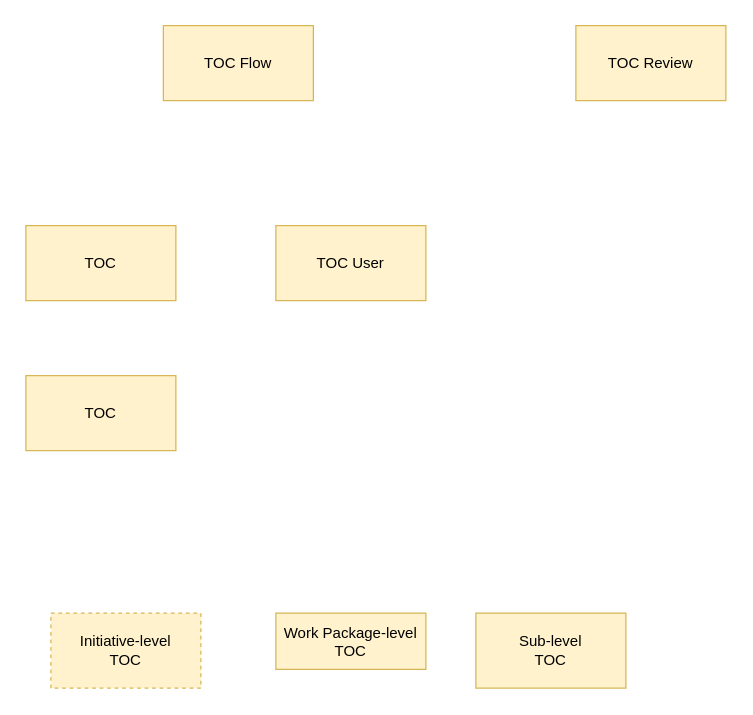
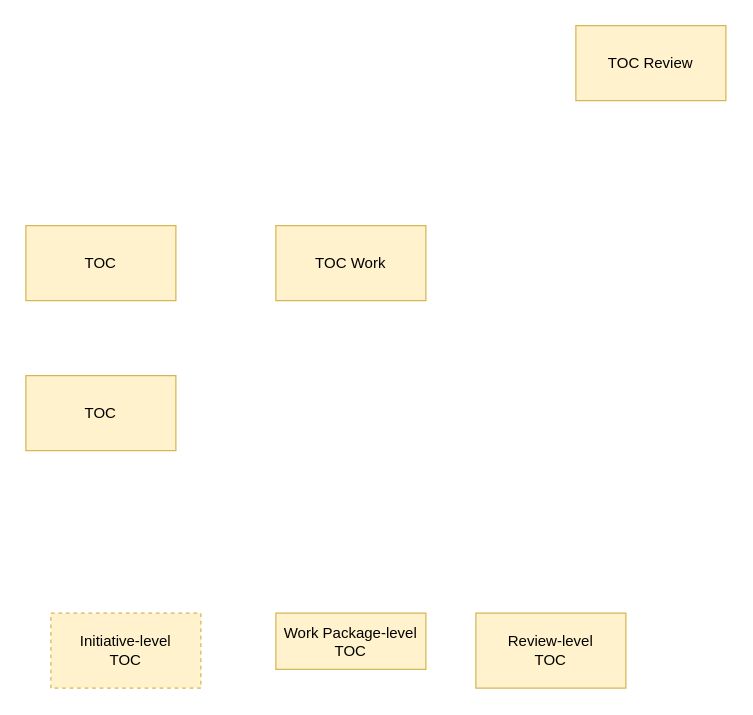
(238, 63) -> none
(351, 263) -> (351, 263)
(551, 651) -> (551, 651)
